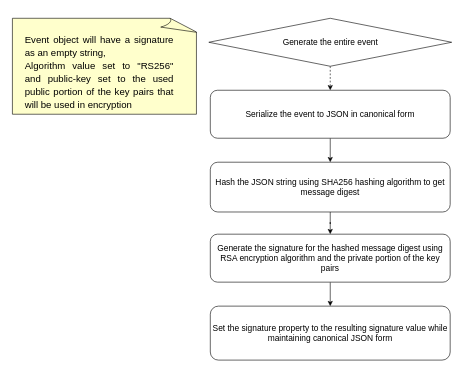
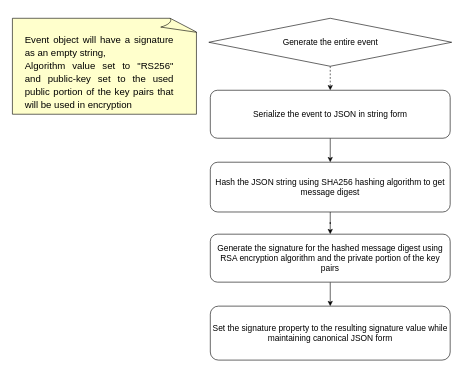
(330, 114) -> (330, 114)
